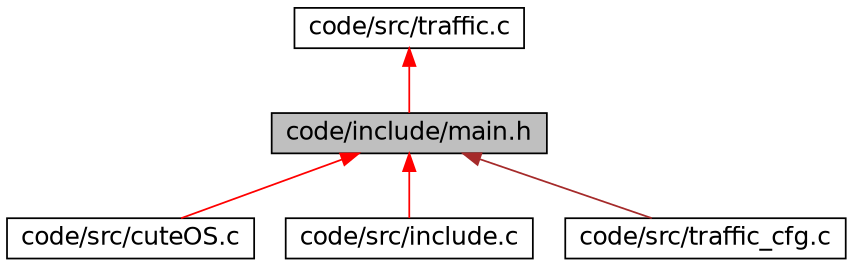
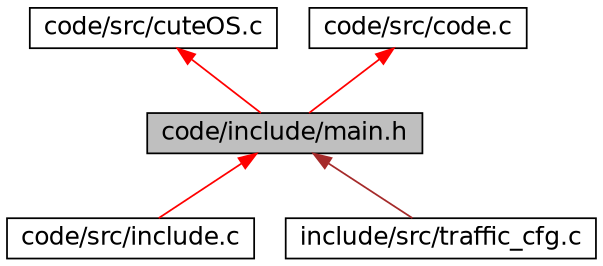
(409, 28) -> (418, 28)
(262, 189) -> (226, 86)
(705, 238) -> (441, 238)
